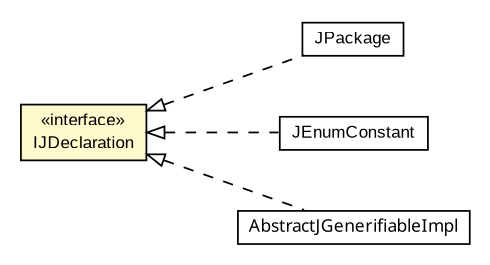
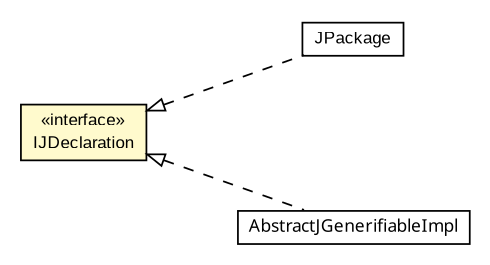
(353, 132) -> none
